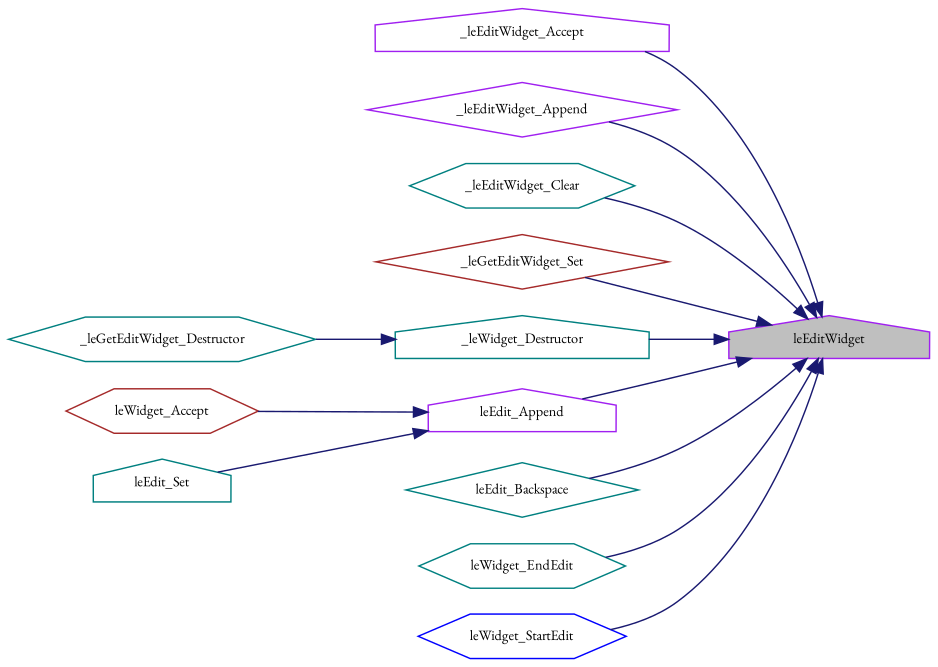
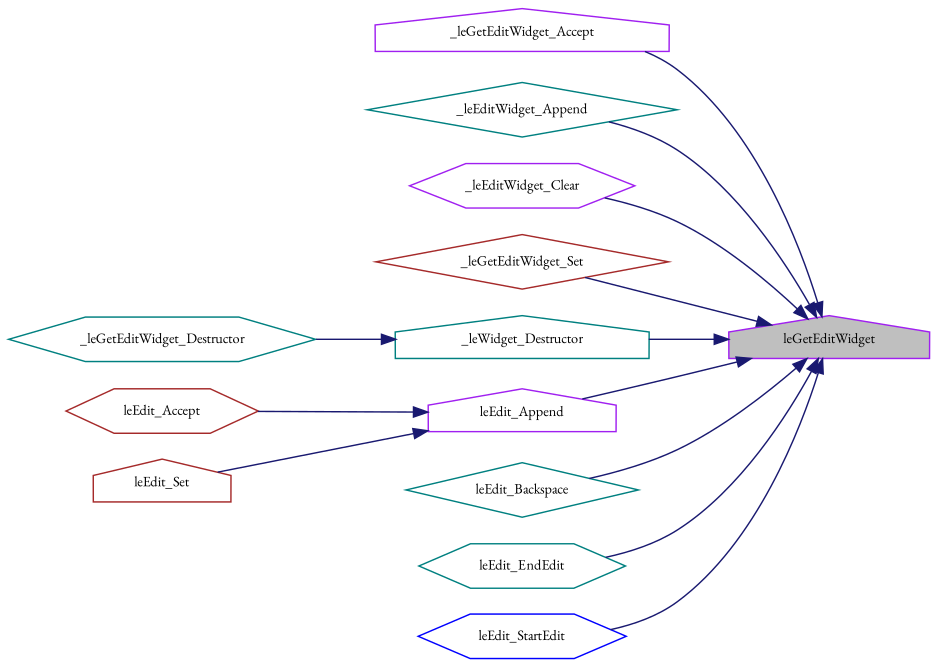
(522, 32) -> (522, 32)
(522, 110) -> (522, 110)
(522, 186) -> (522, 186)
(829, 339) -> (829, 339)
(162, 411) -> (162, 411)
(162, 483) -> (162, 483)
(522, 566) -> (522, 566)
(522, 636) -> (522, 636)
